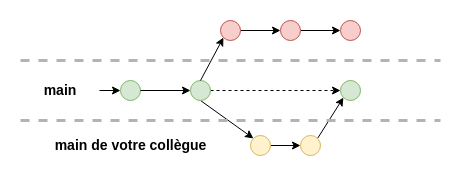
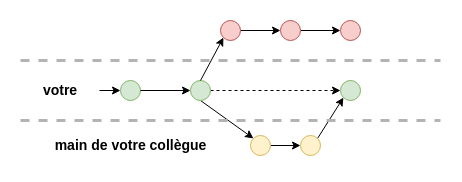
(61, 91) -> (61, 91)
